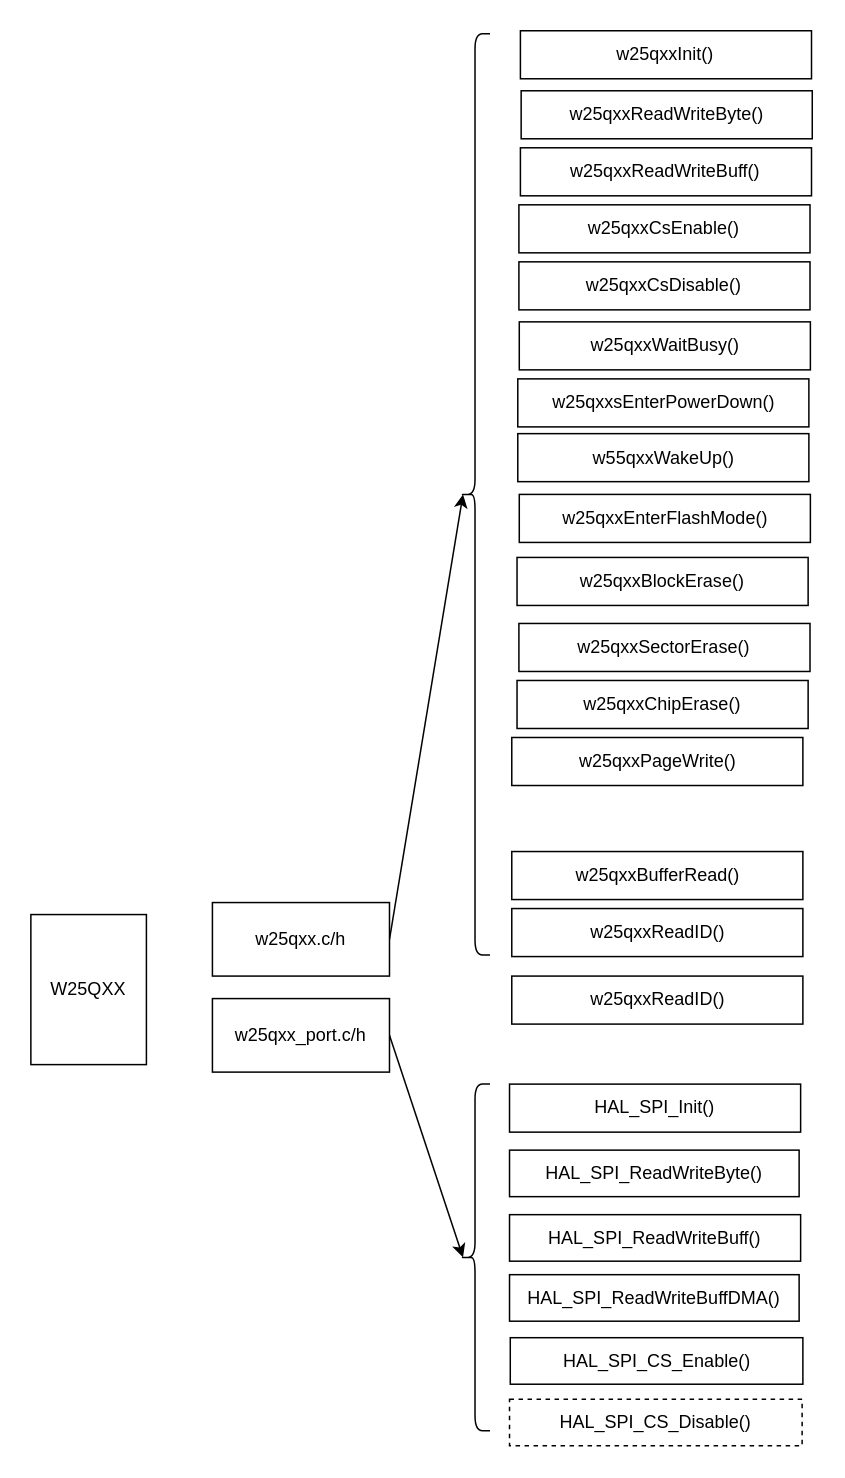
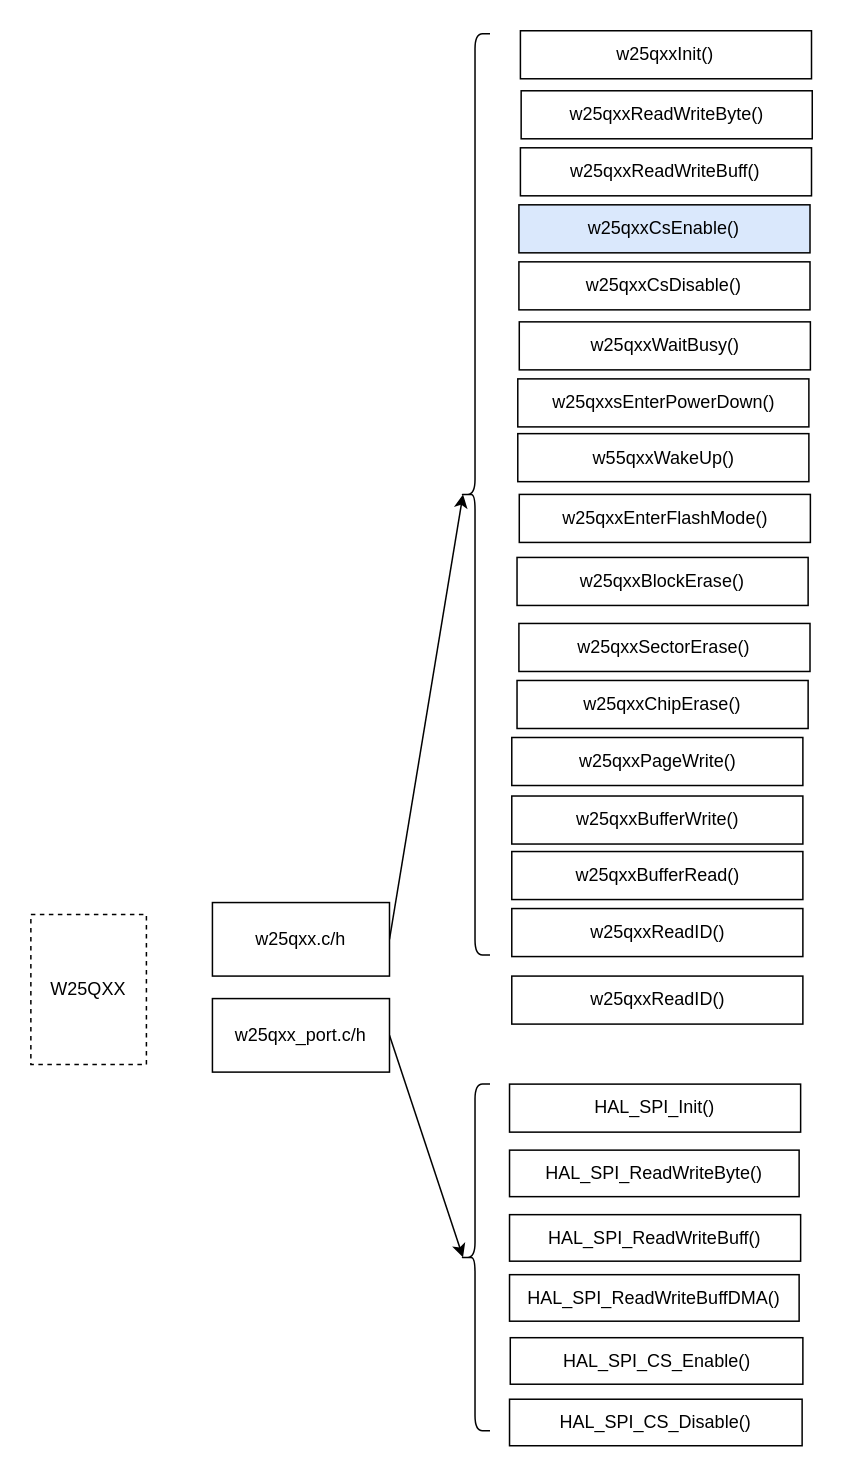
(664, 229) -> (664, 229)
none -> (657, 820)
(89, 989) -> (89, 989)
(656, 1422) -> (656, 1422)
